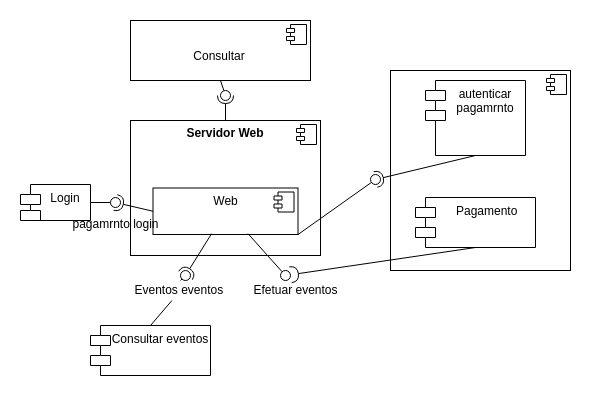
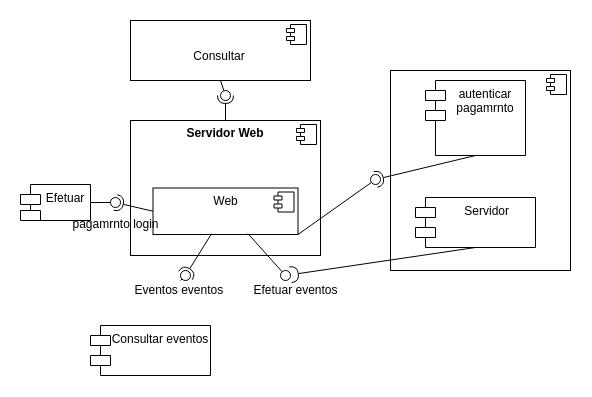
(65, 198) -> (65, 198)
(485, 211) -> (485, 211)
(161, 313) -> none
